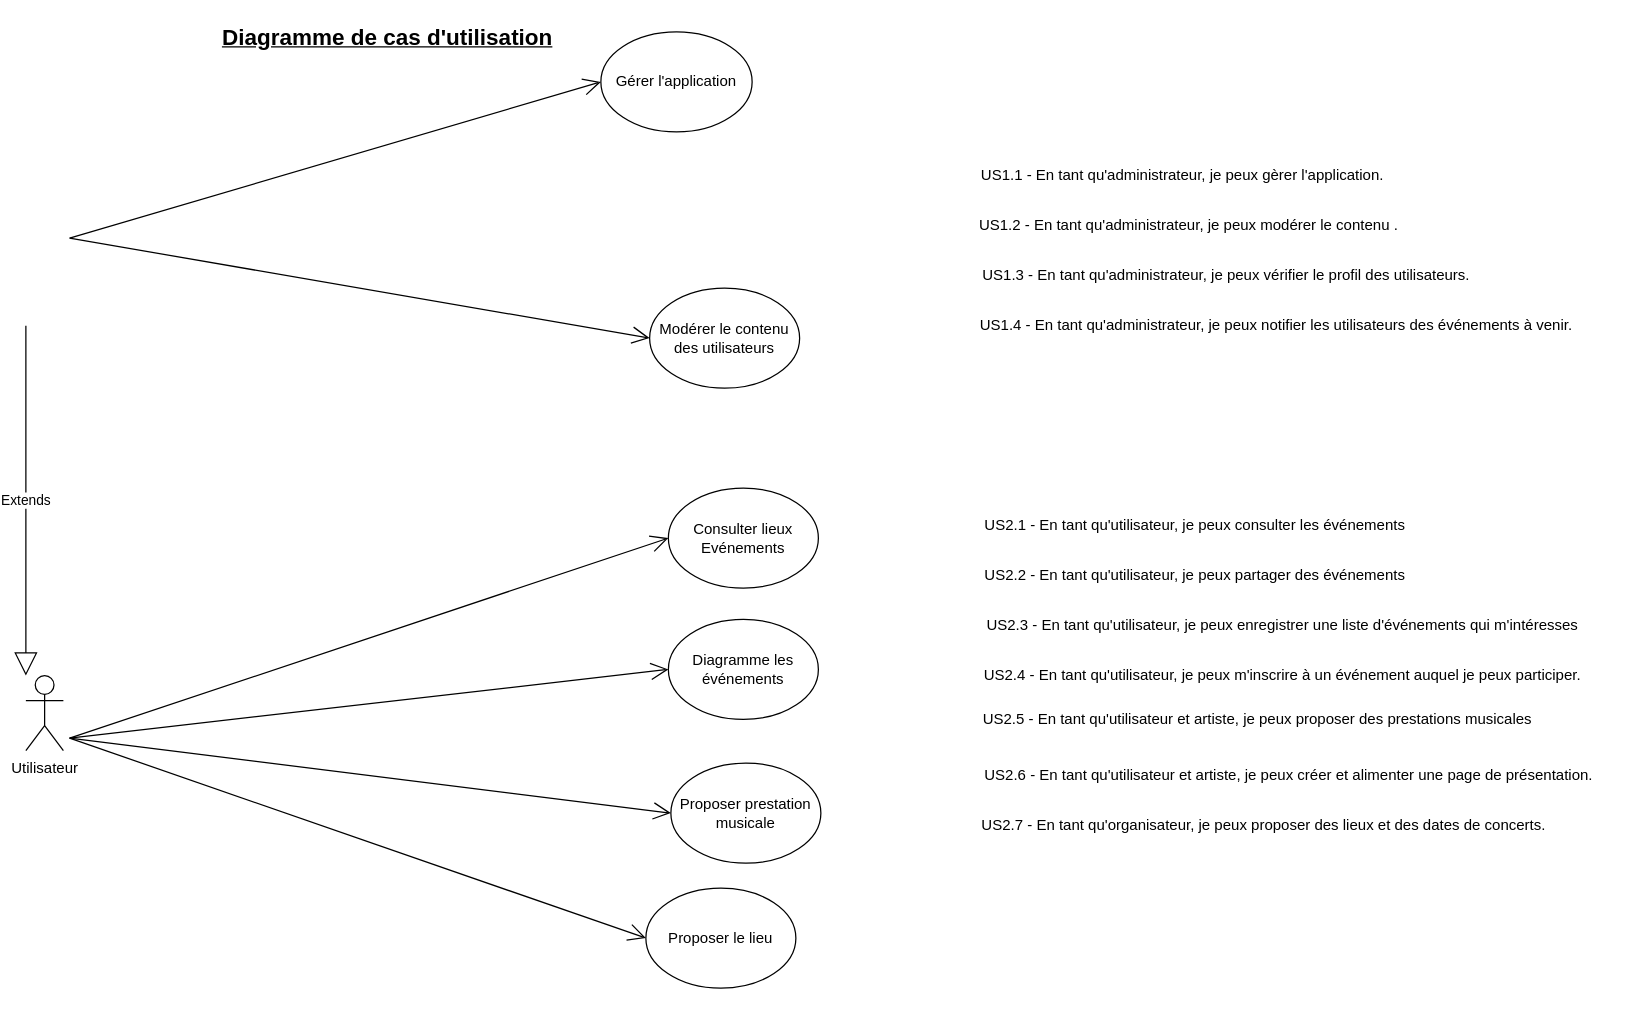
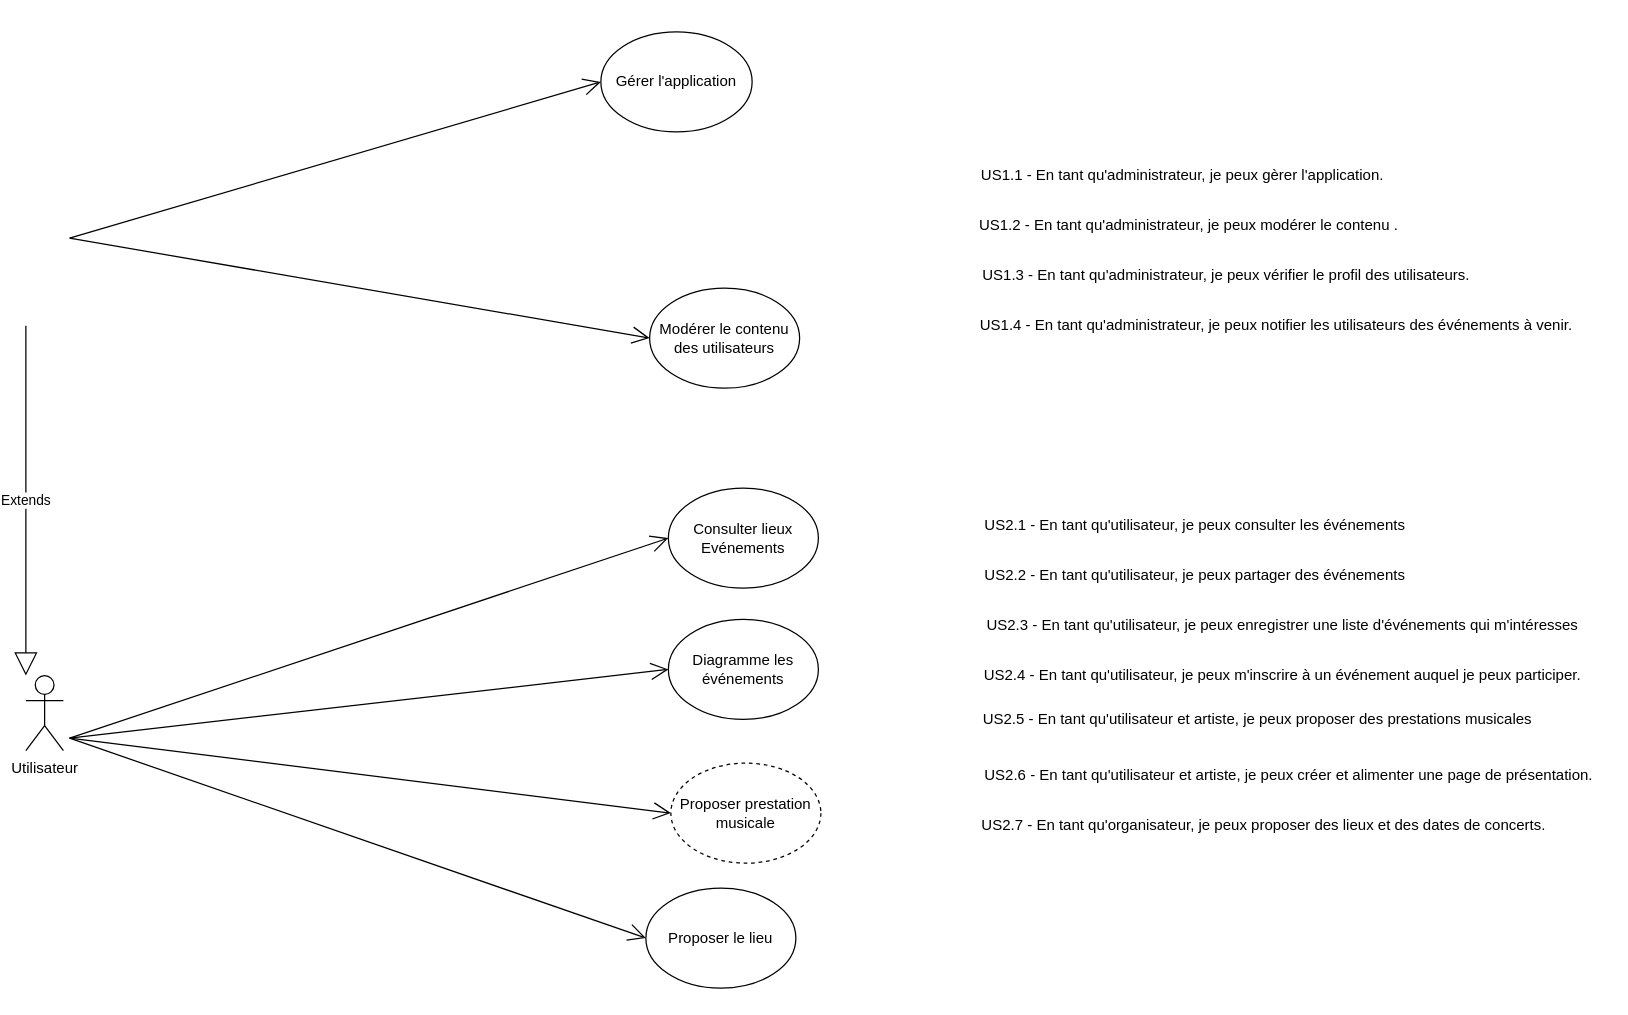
(387, 38) -> none
(746, 813) -> (746, 813)
